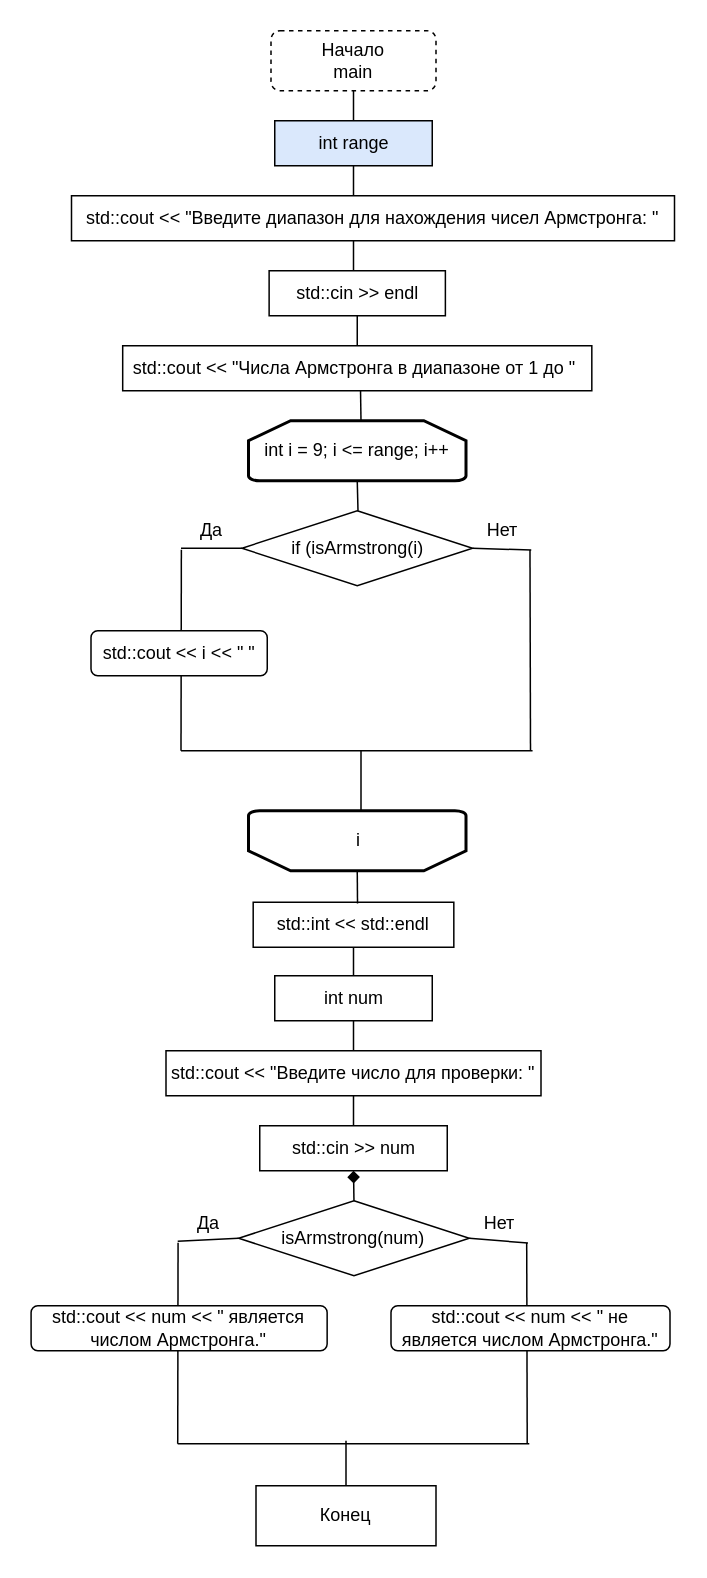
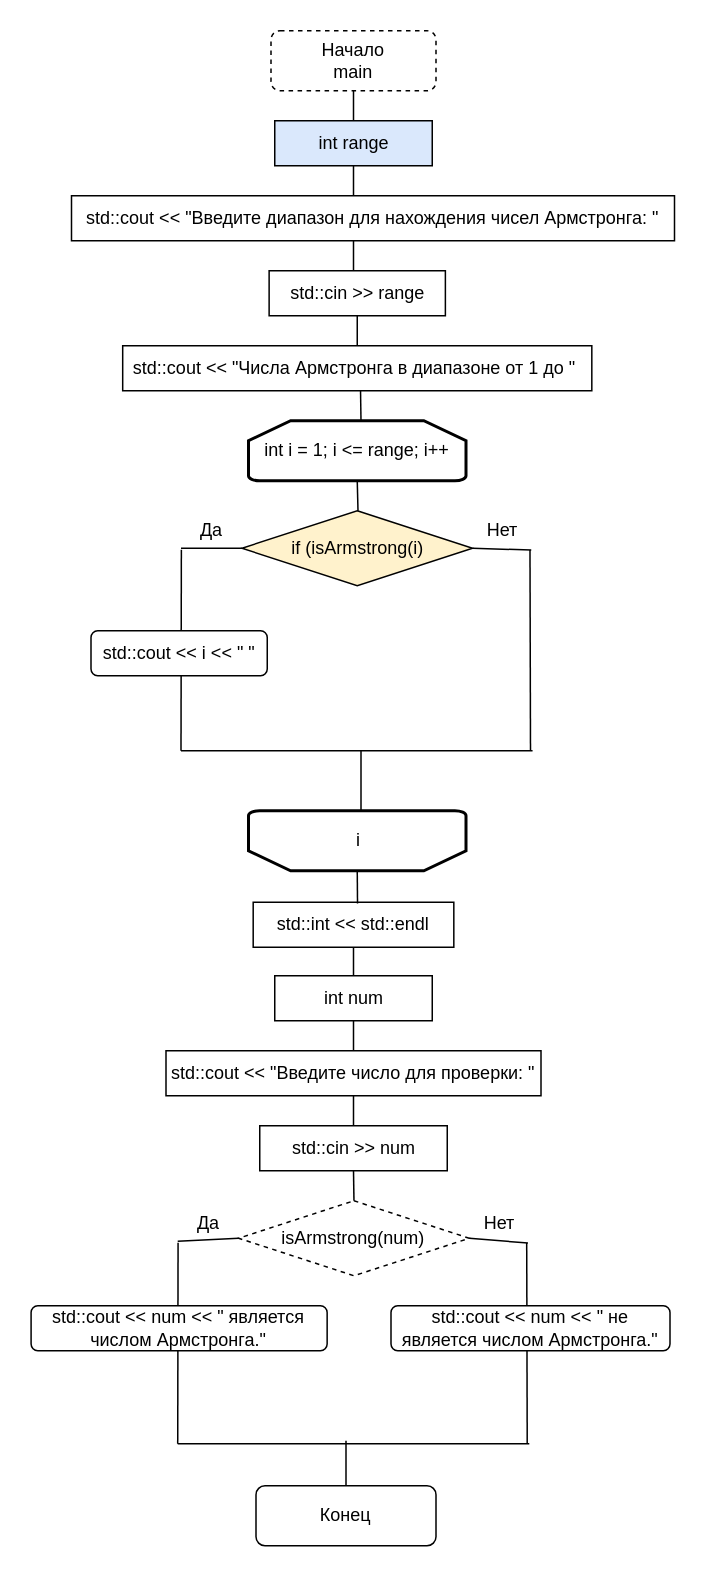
(358, 293) -> (358, 293)
(357, 451) -> (357, 451)
(357, 548) -> (357, 548)
(353, 1183) -> (353, 1177)
(354, 1238) -> (354, 1238)
(346, 1516) -> (346, 1516)
